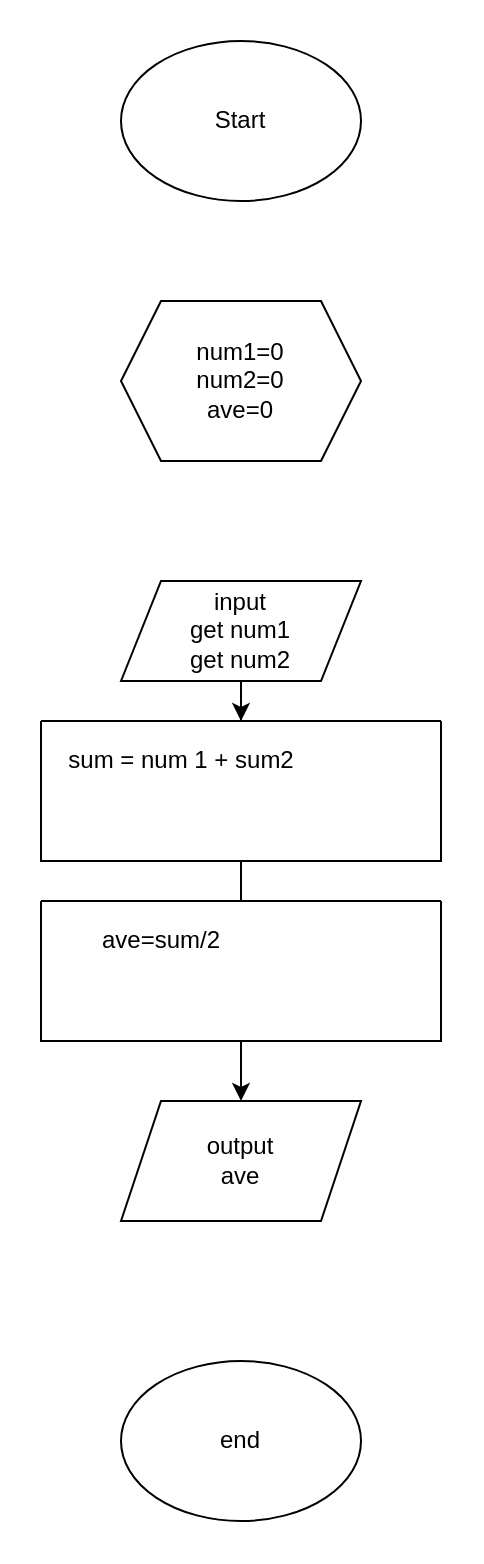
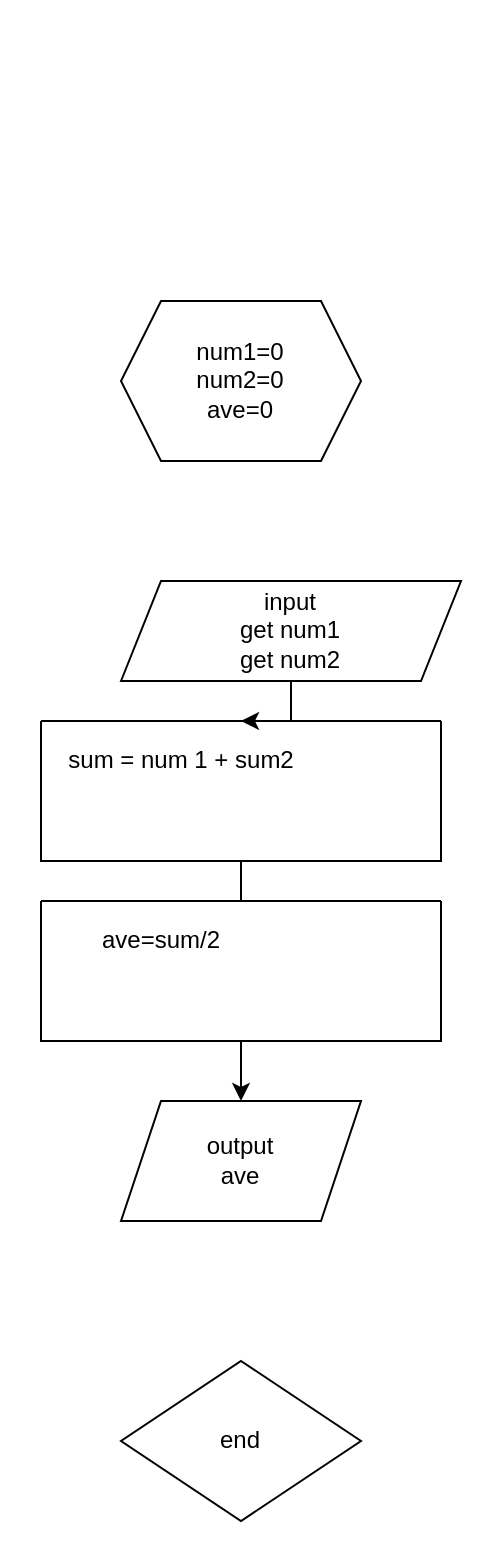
(241, 121) -> none
(241, 631) -> (291, 631)
(241, 1441) -> (241, 1441)
